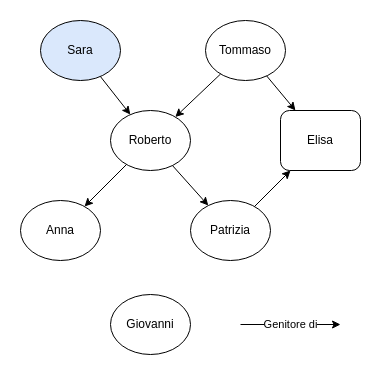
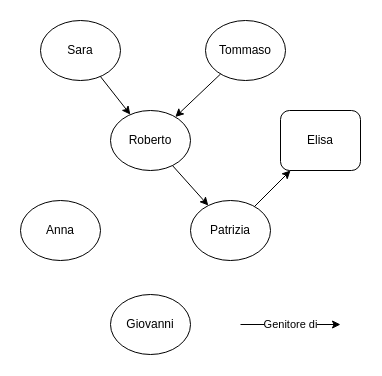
(81, 51) -> (81, 51)
(279, 91) -> none
(108, 183) -> none
